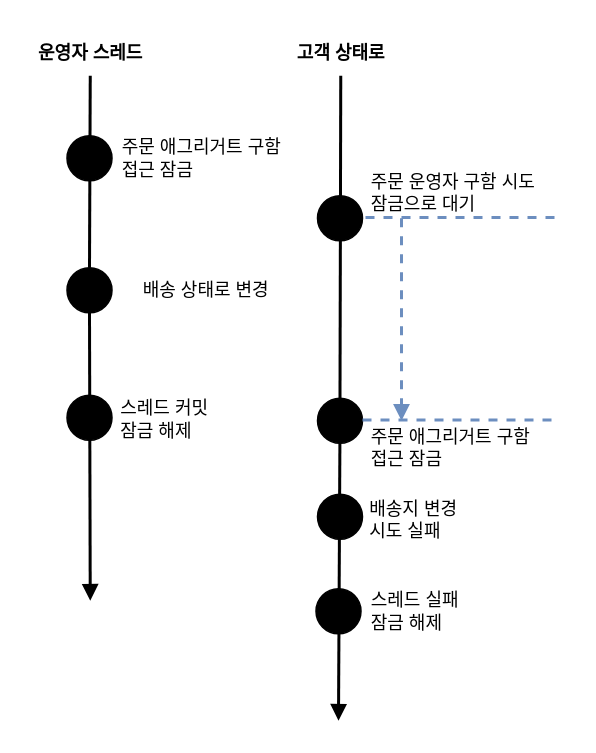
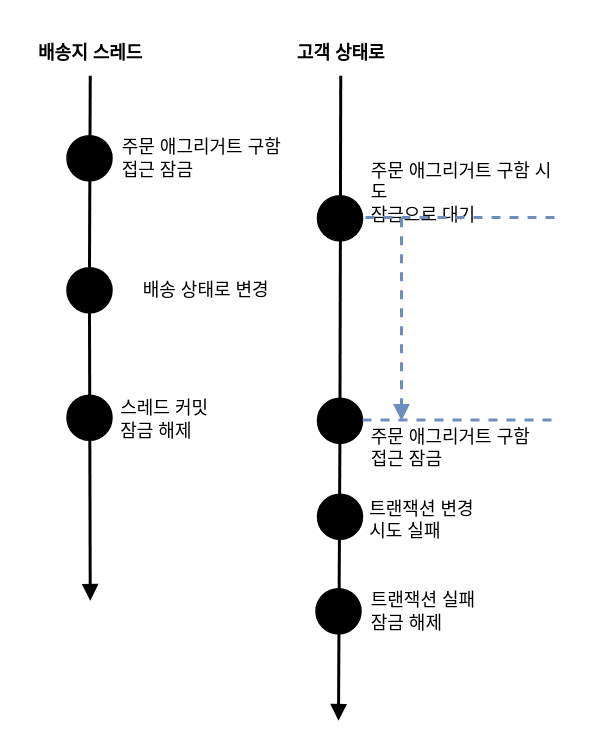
(91, 53) -> (91, 53)
(460, 193) -> (467, 193)
(417, 520) -> (426, 520)
(419, 611) -> (428, 611)
